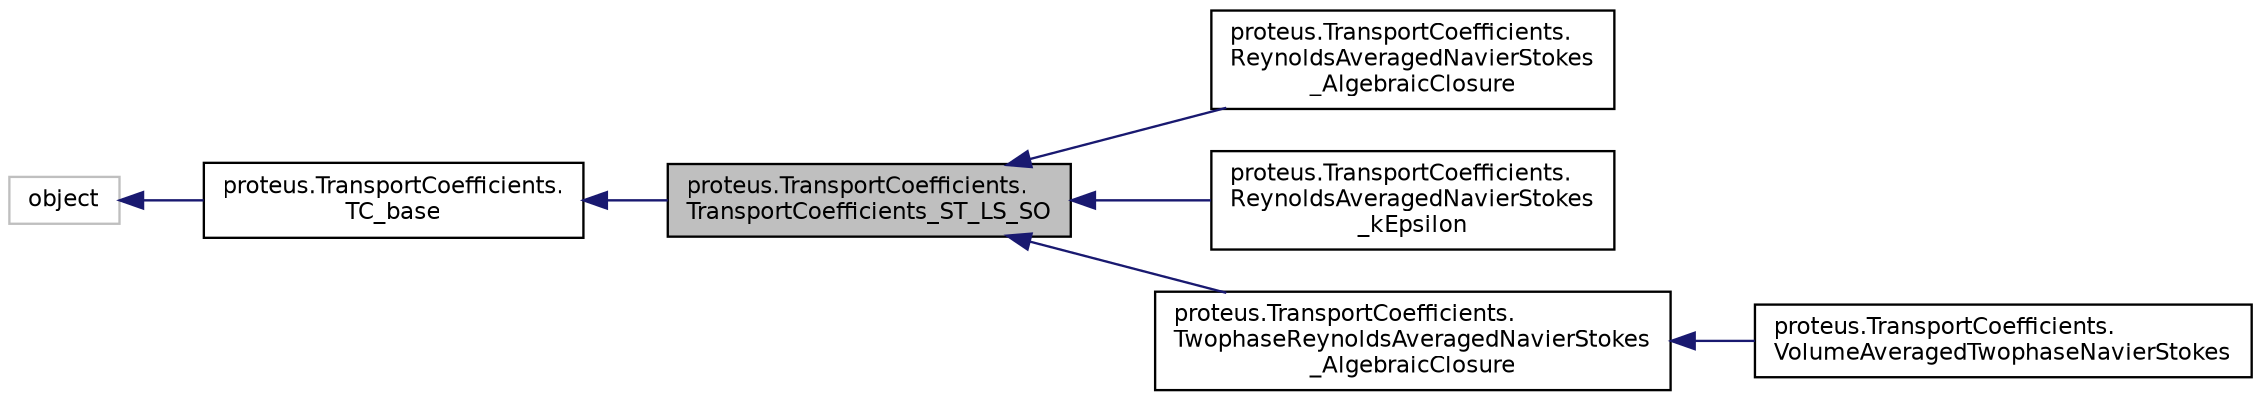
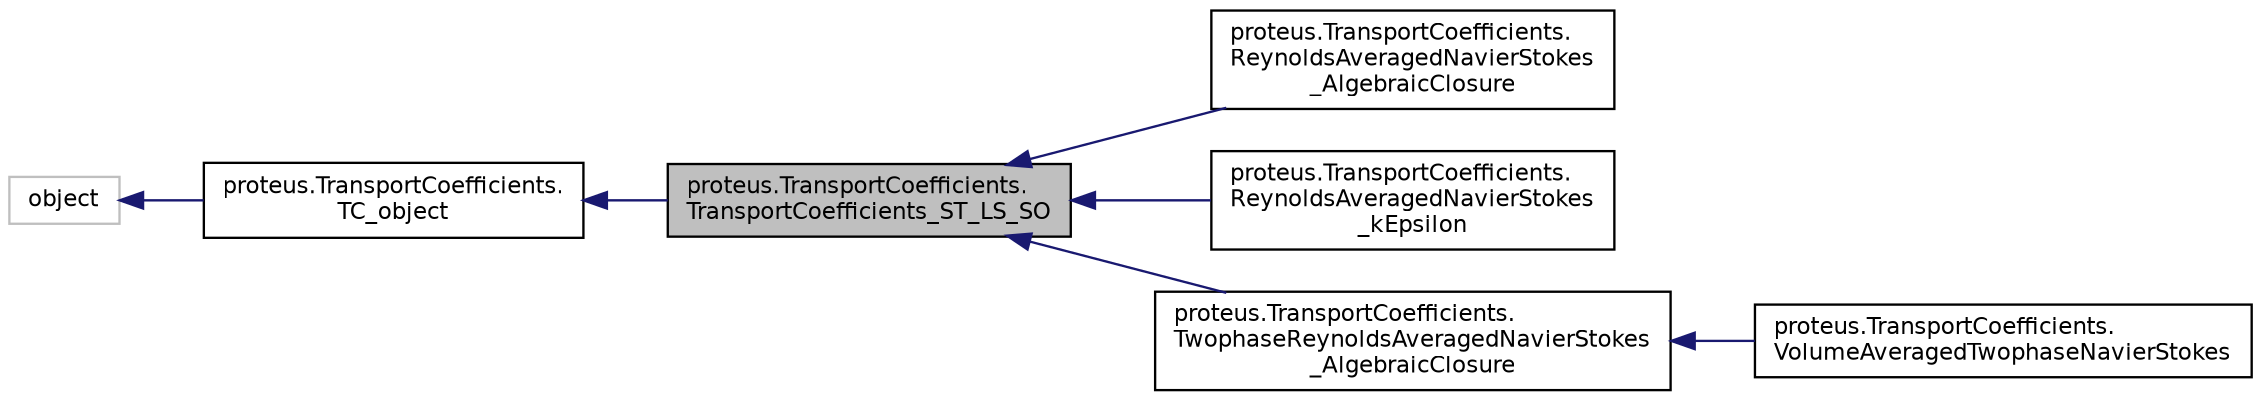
(394, 200) -> (394, 200)
